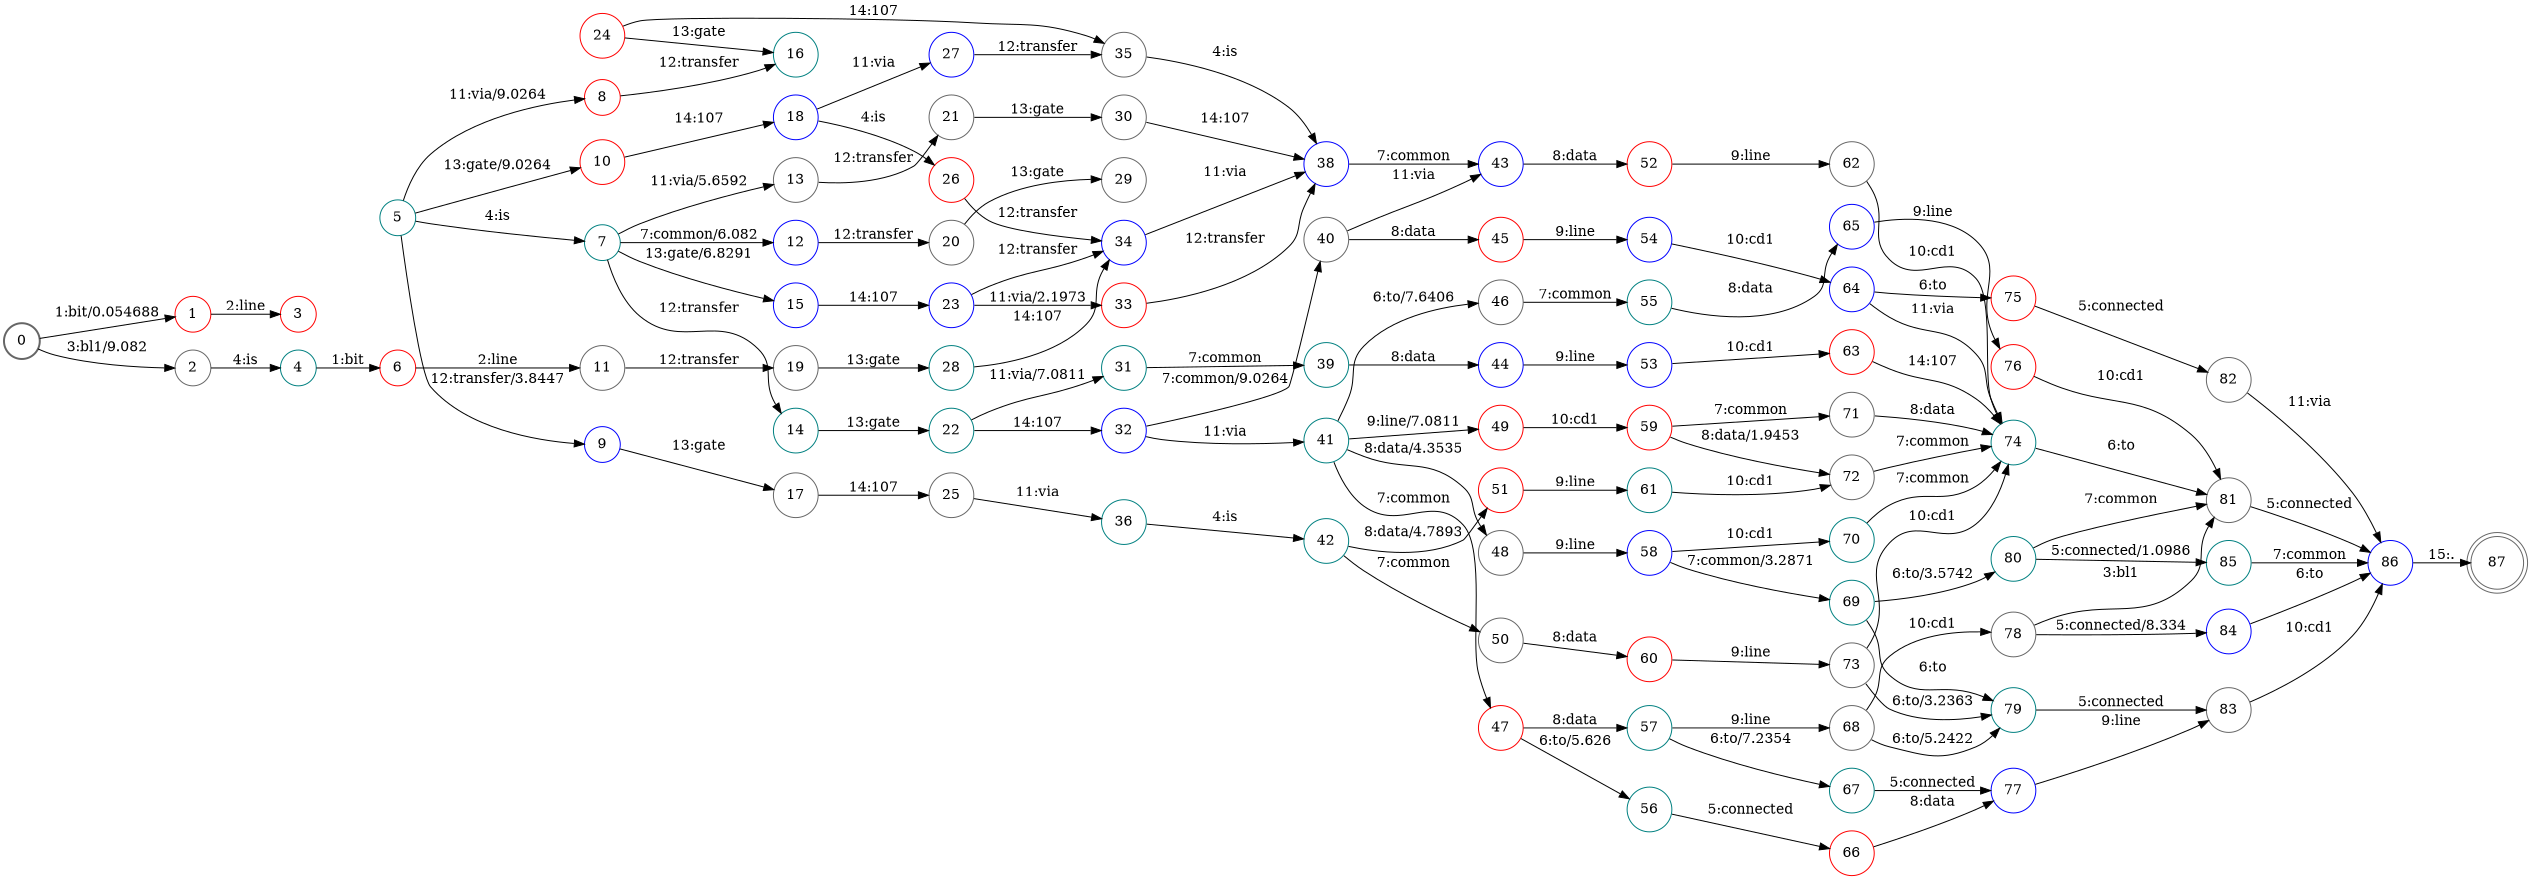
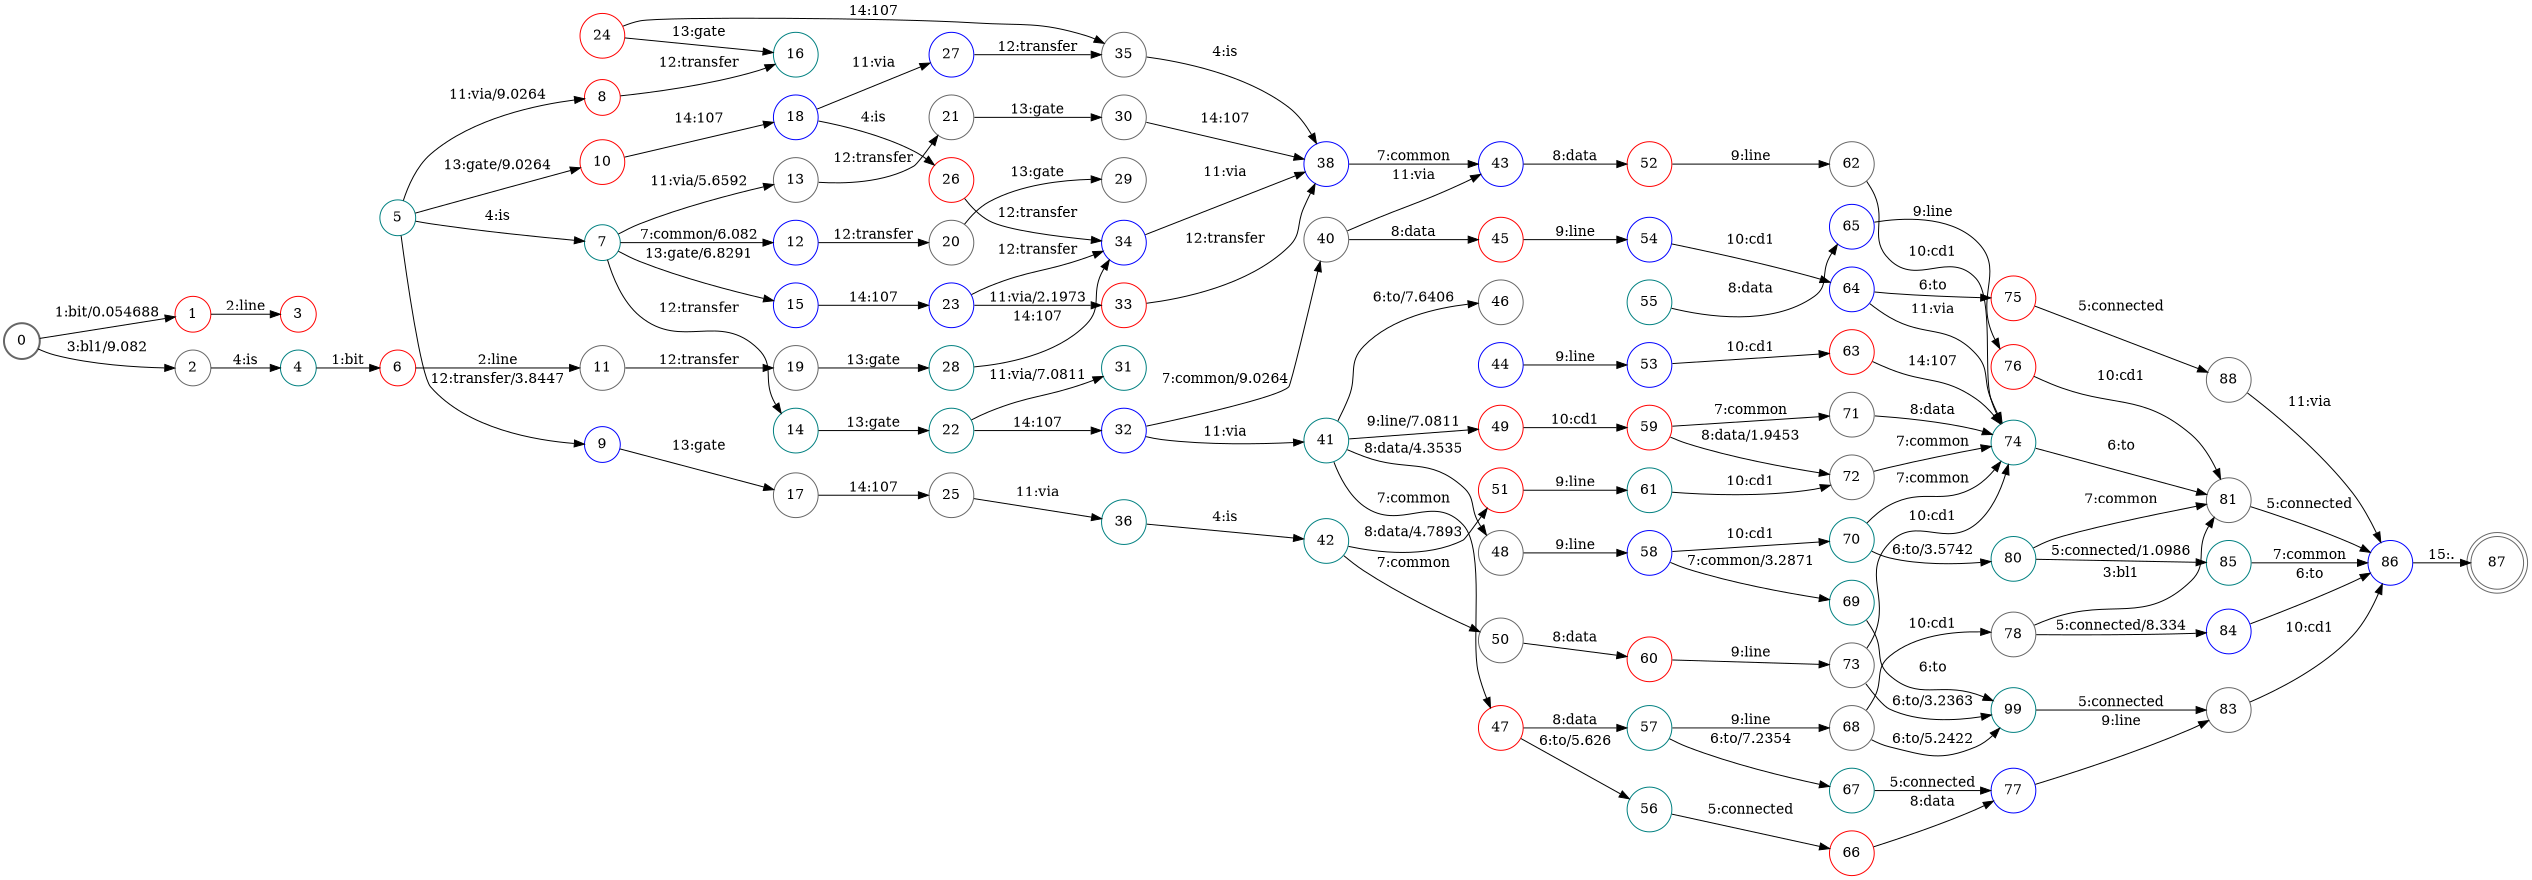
(1570, 302) -> none
(1326, 365) -> none
(2229, 380) -> (2229, 380)
(1931, 594) -> (1925, 563)
(2013, 710) -> (2013, 710)
